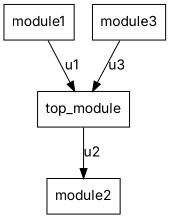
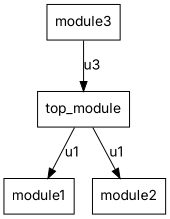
(59, 61) -> (64, 148)
(92, 153) -> (117, 153)
